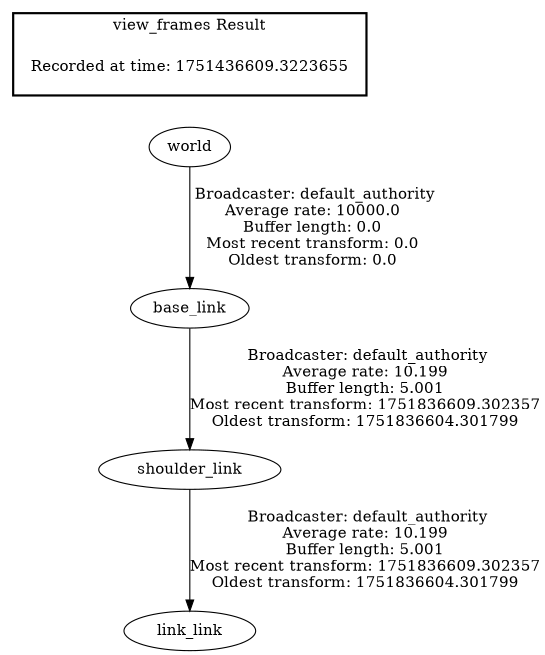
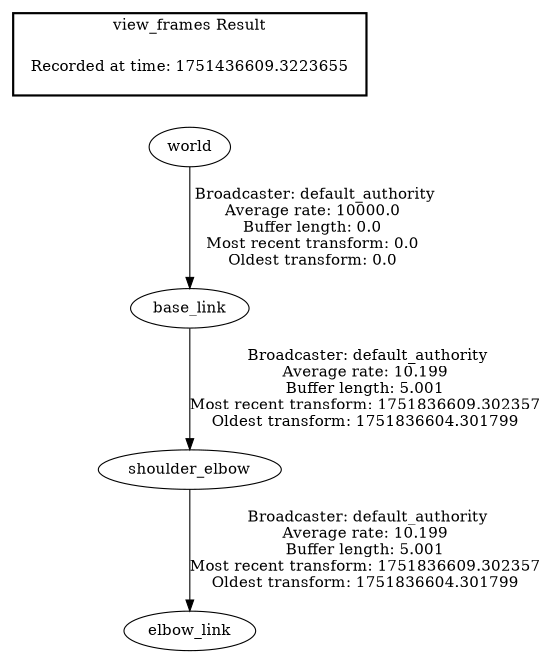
(190, 470) -> (190, 470)
(190, 631) -> (190, 631)
